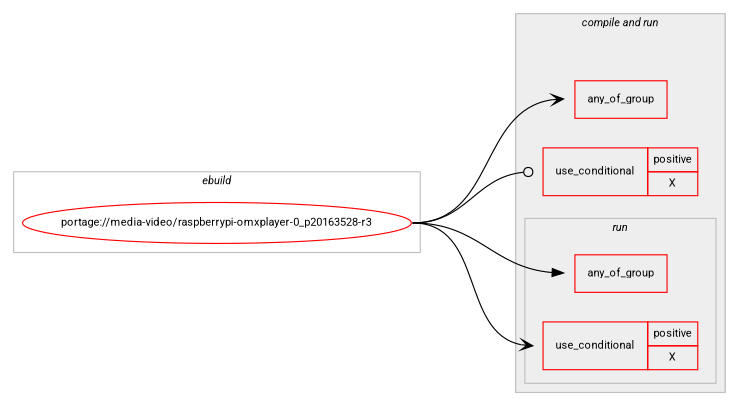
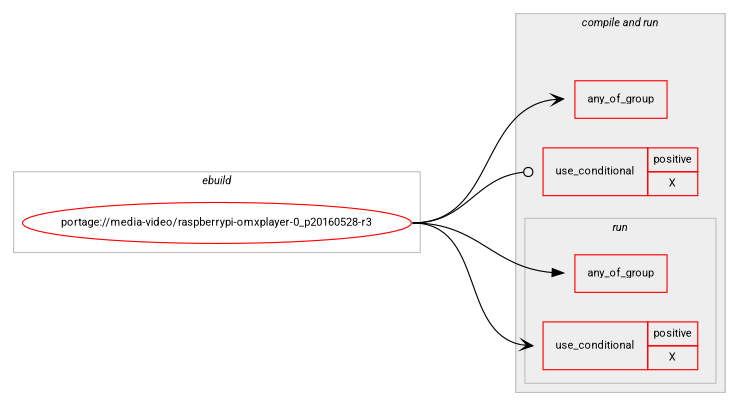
(217, 223) -> (217, 223)
